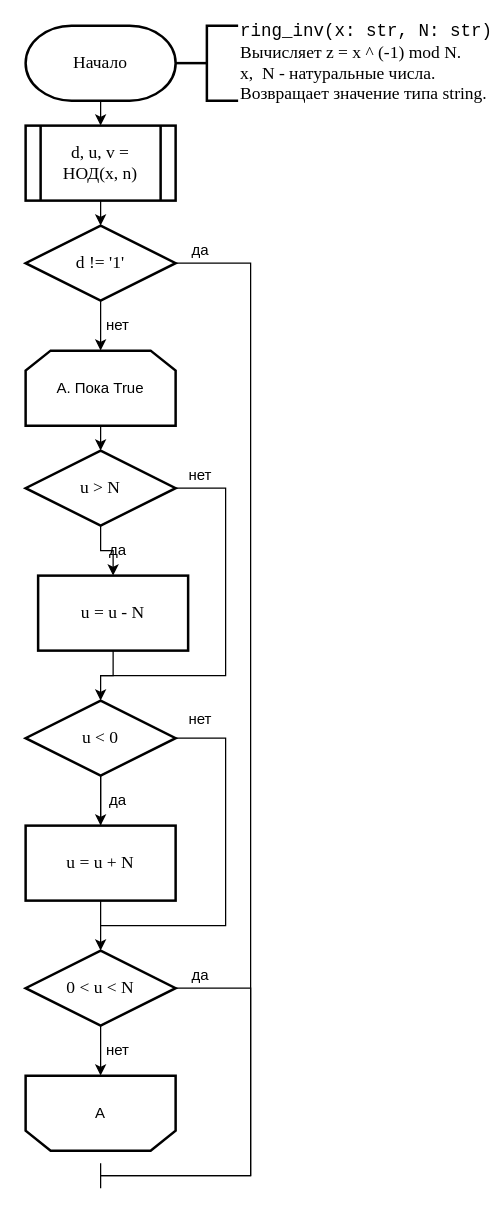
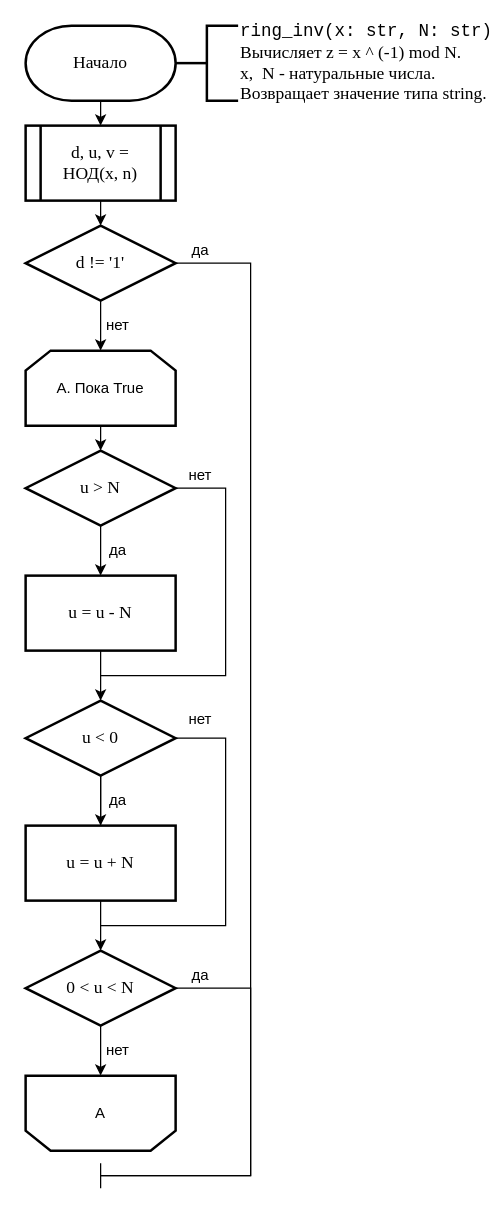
(113, 613) -> (101, 613)
